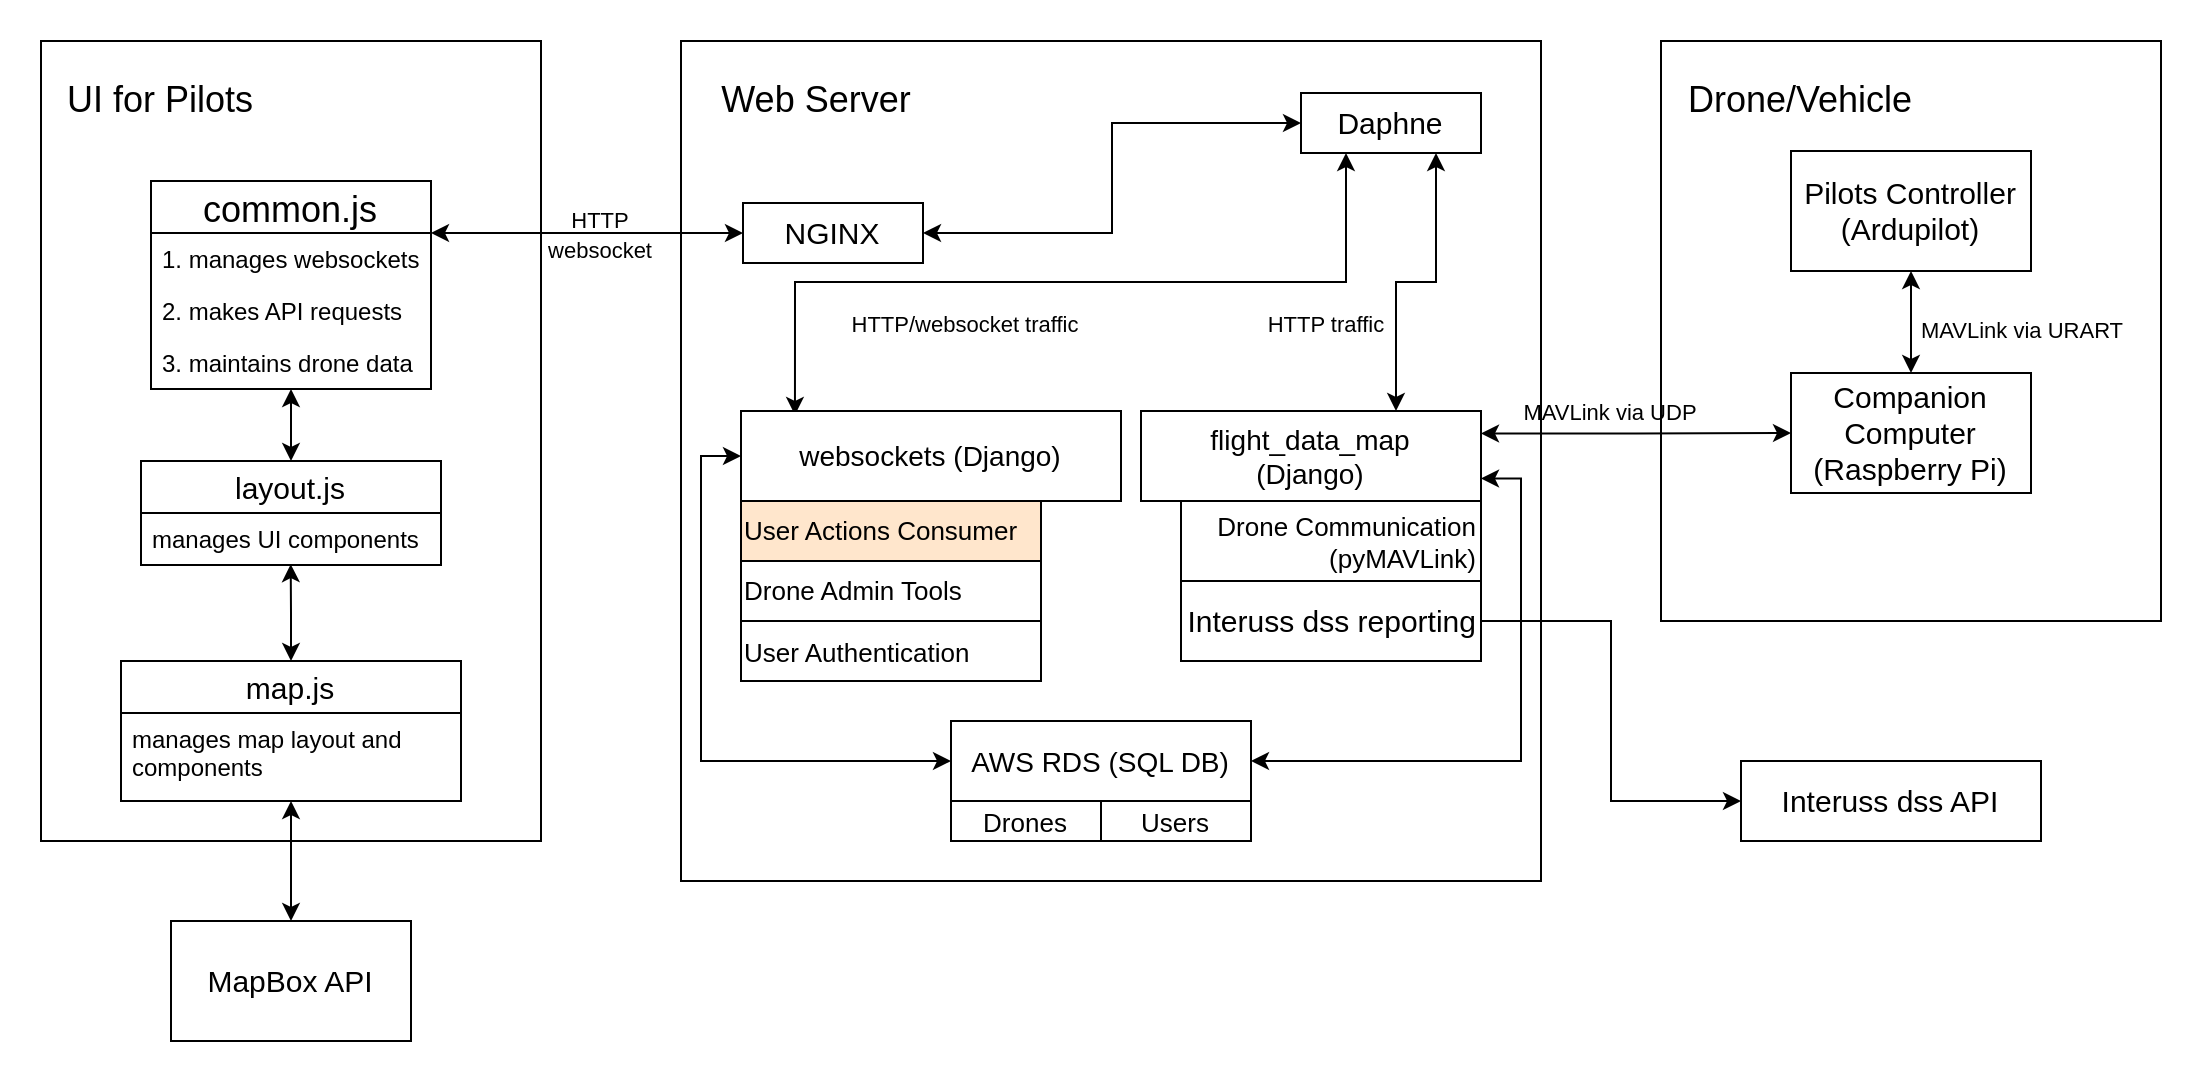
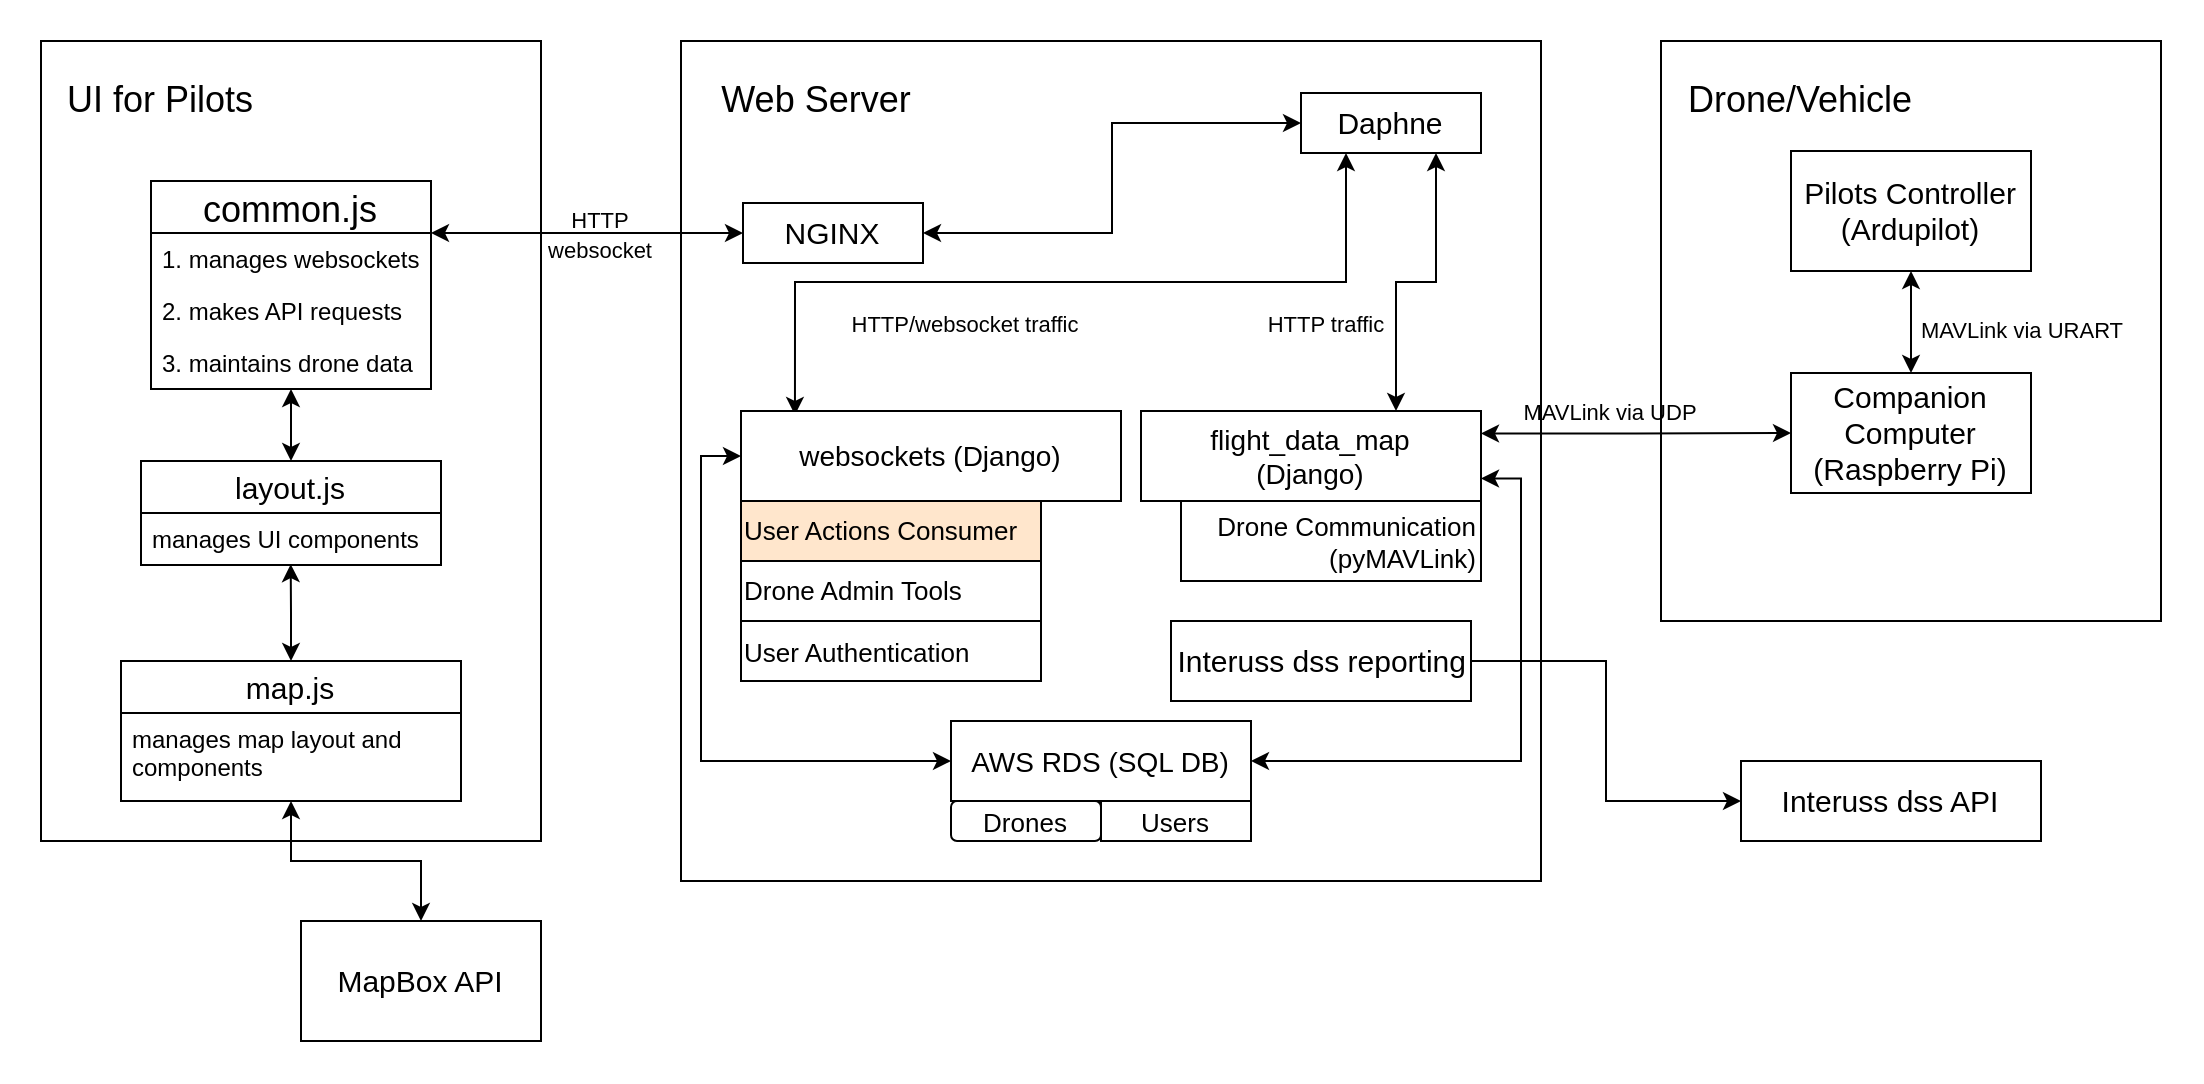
(1331, 621) -> (1321, 661)
(1026, 821) -> (1026, 821)
(291, 981) -> (421, 981)
